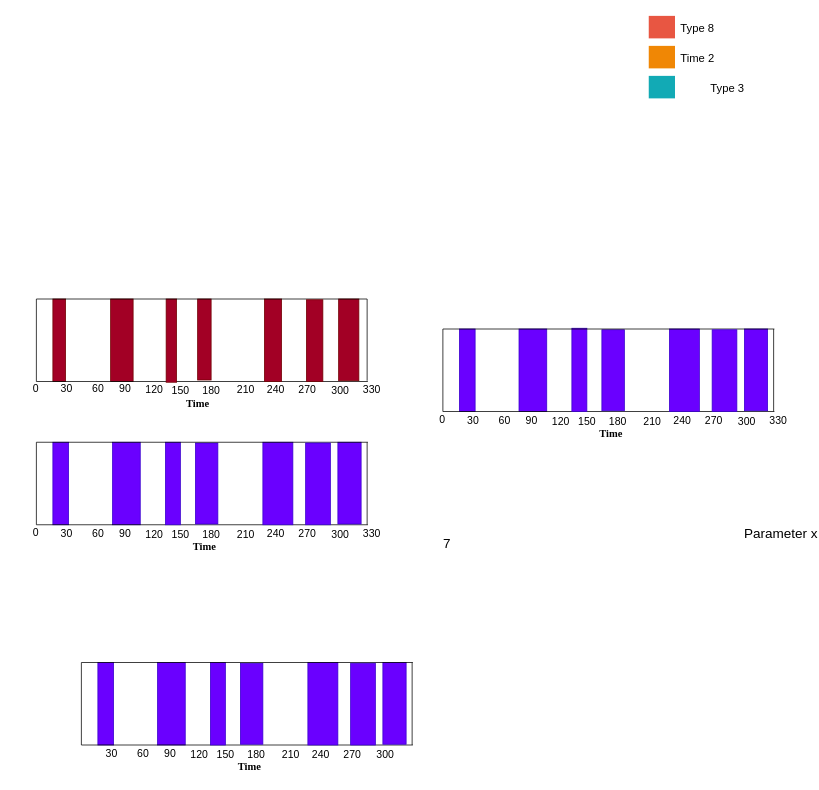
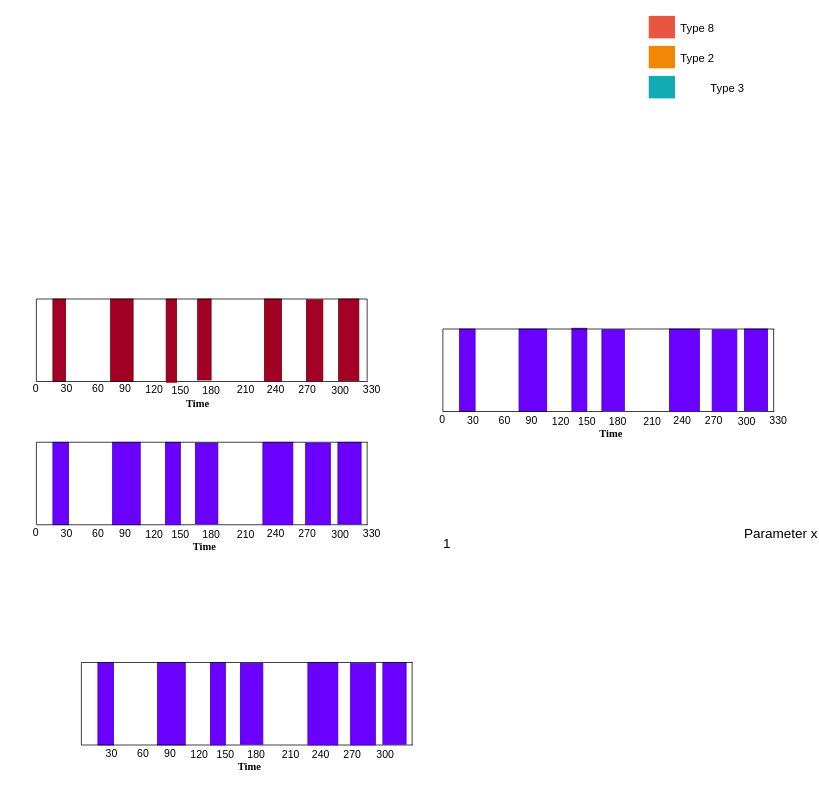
(697, 58) -> (698, 58)
(447, 543) -> (447, 543)
